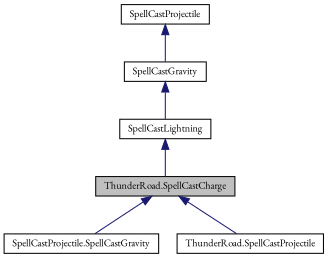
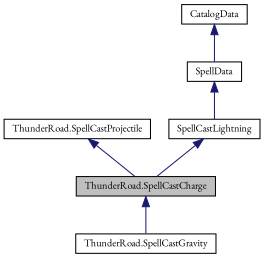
(165, 14) -> (214, 14)
(165, 72) -> (214, 72)
(212, 218) -> (116, 161)
(81, 244) -> (146, 244)
